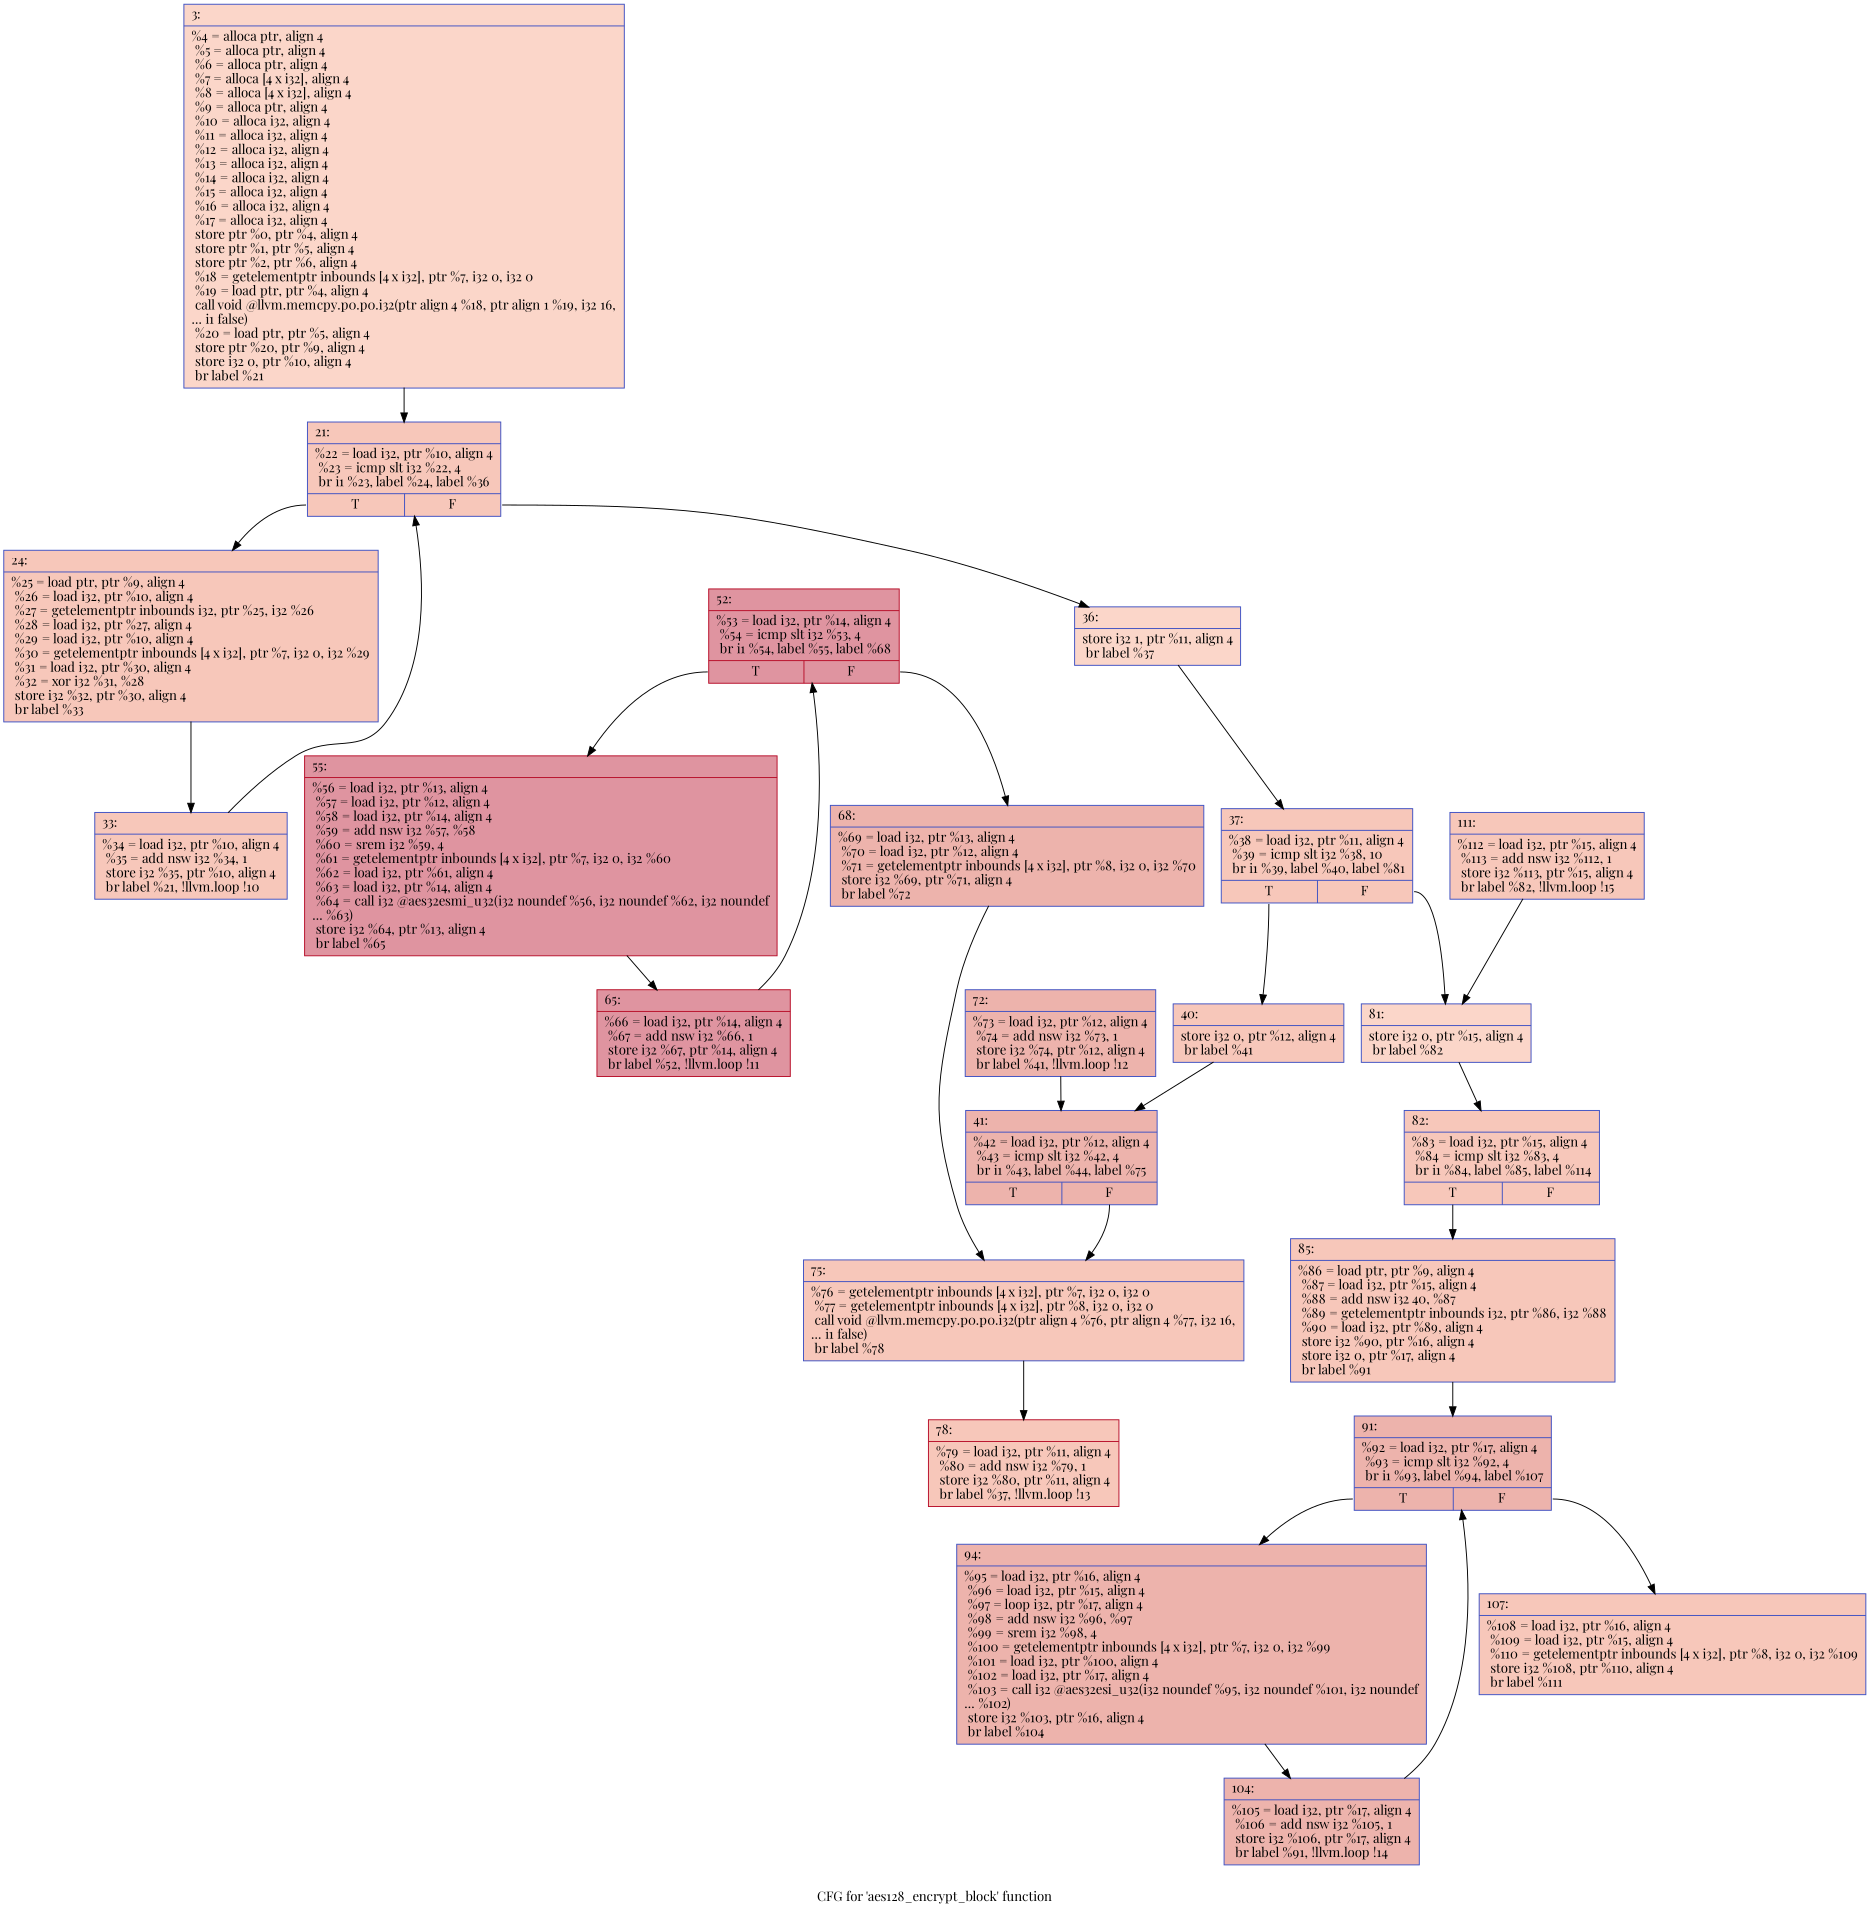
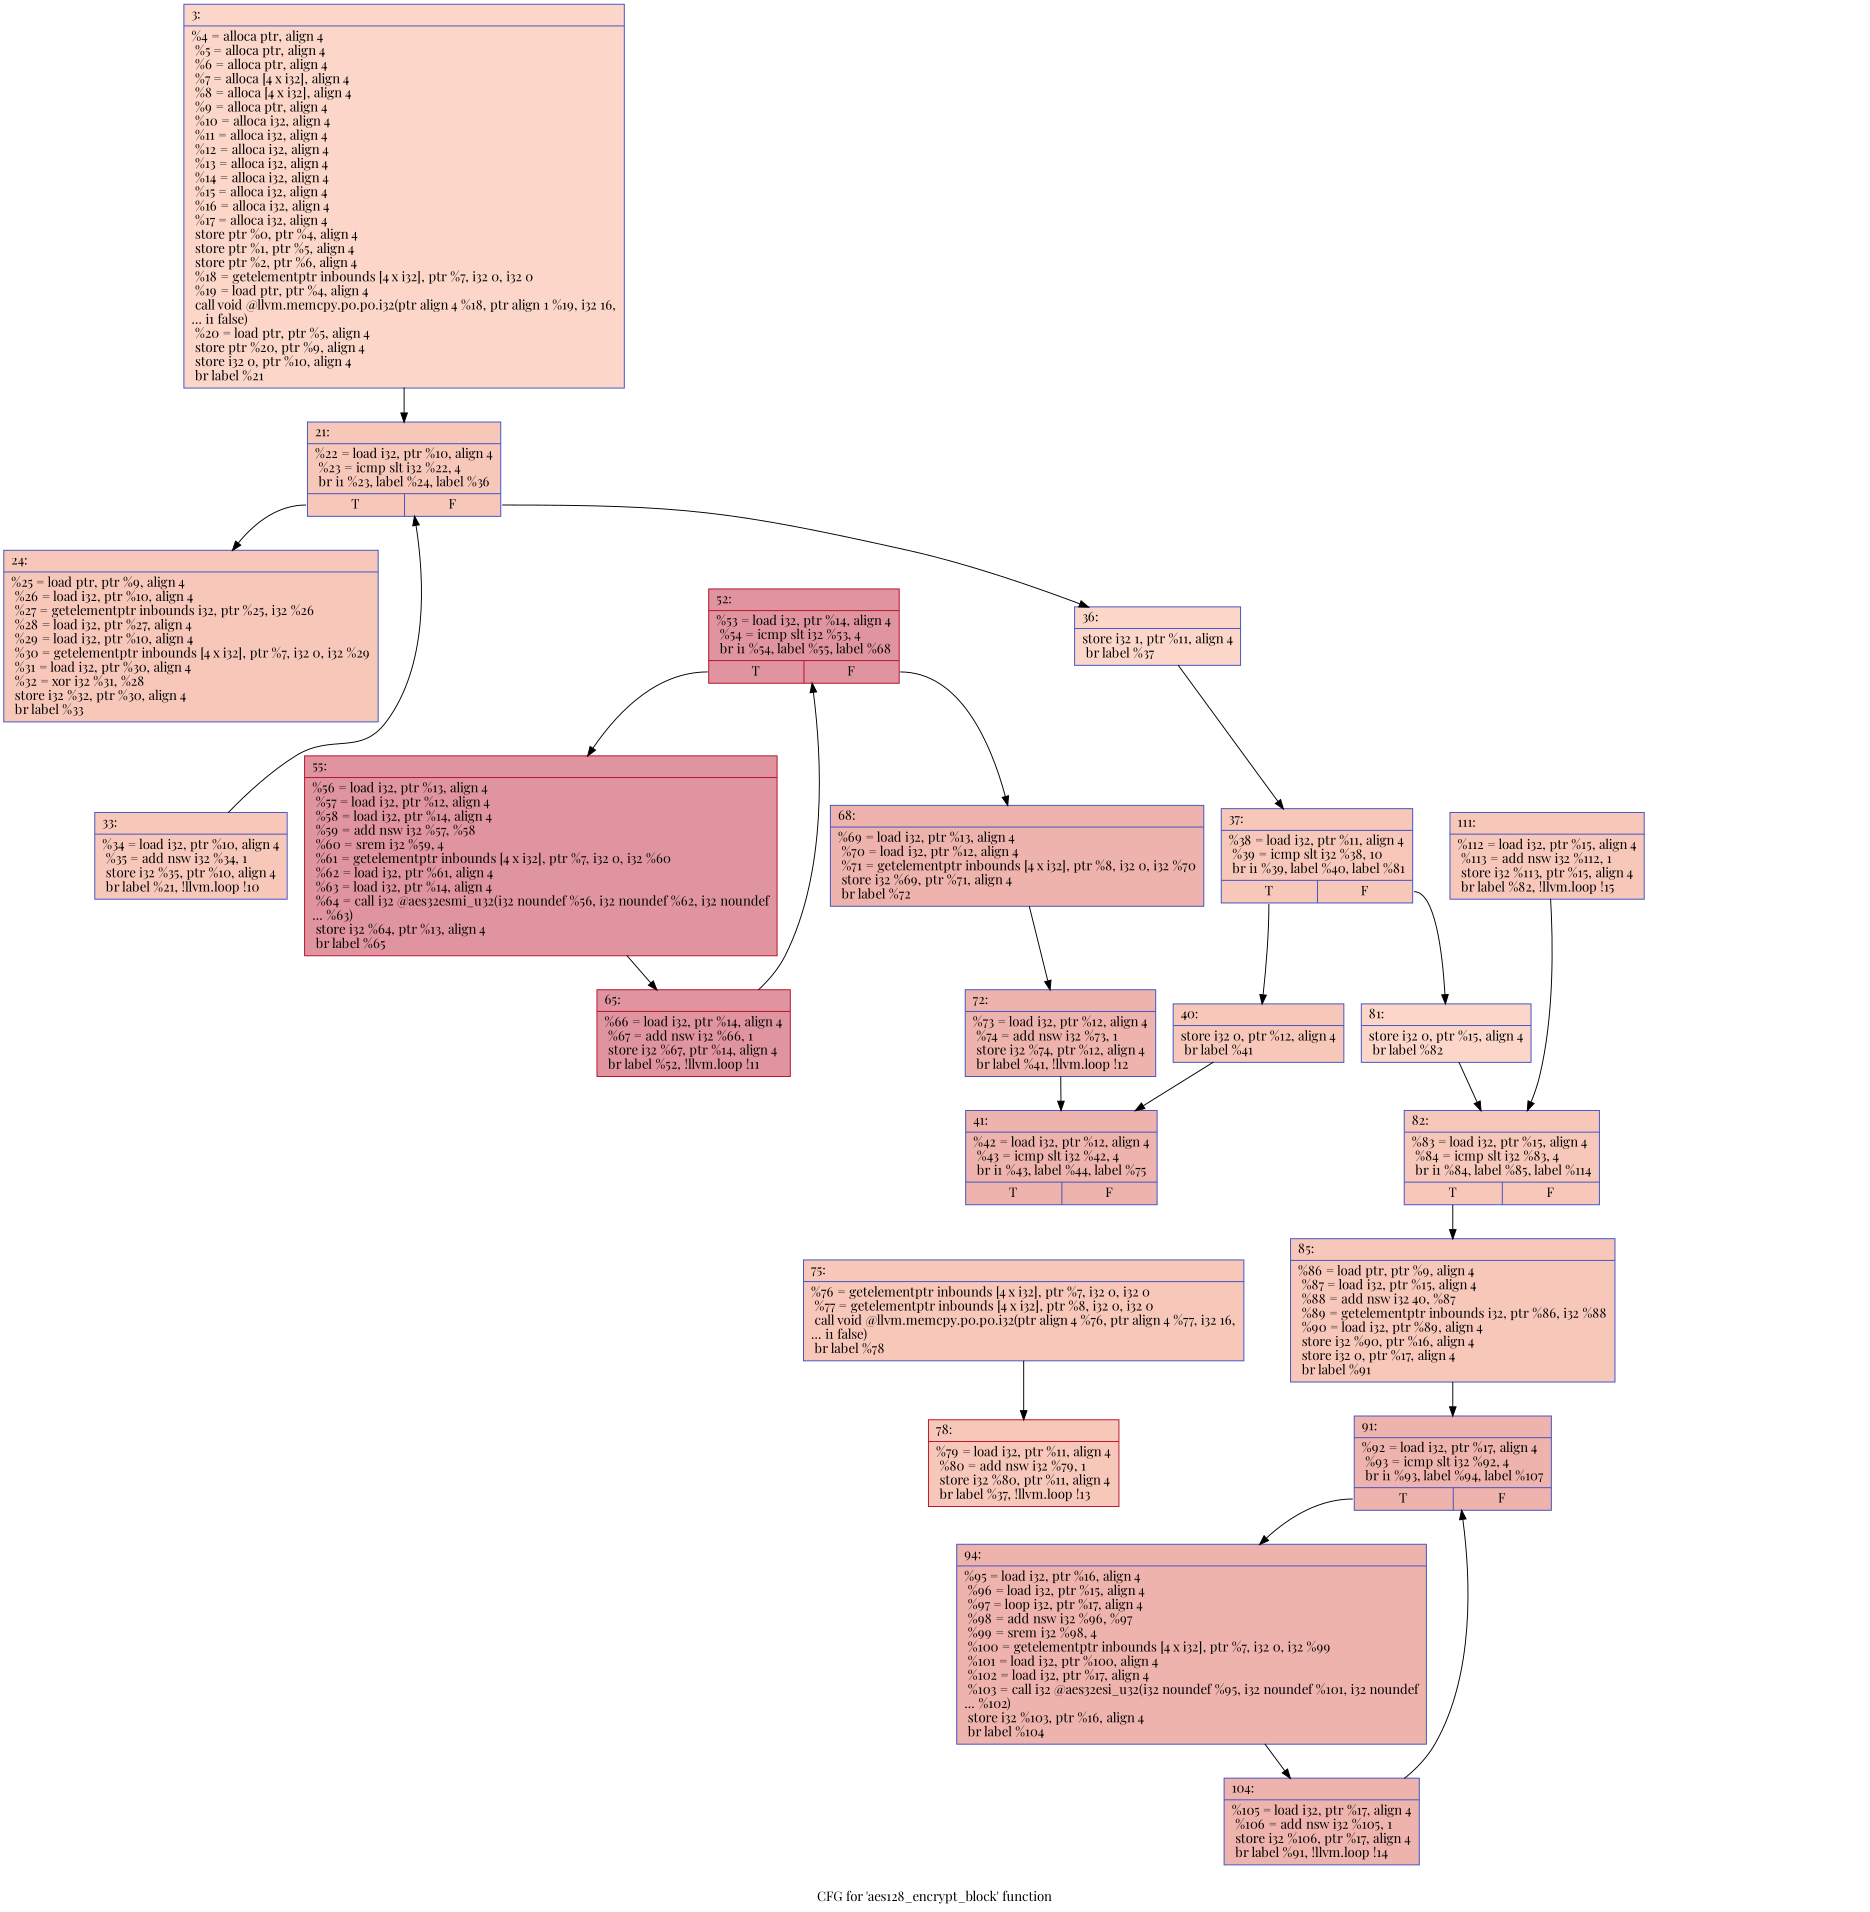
(191, 762) -> none
(1495, 947) -> (1550, 1001)
(940, 1079) -> (1038, 943)
(1105, 1230) -> none
(1673, 1644) -> none
